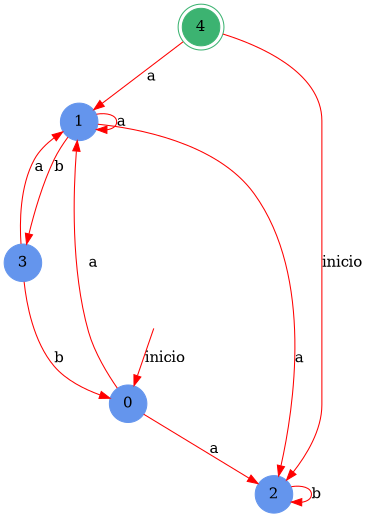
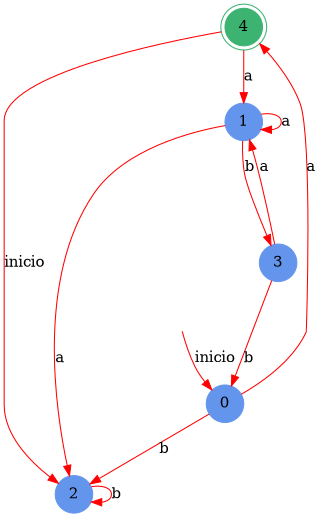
(78, 274) -> (308, 232)
(214, 449) -> (165, 449)
